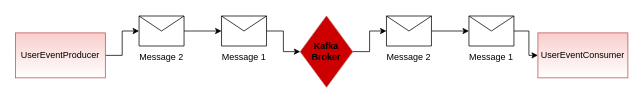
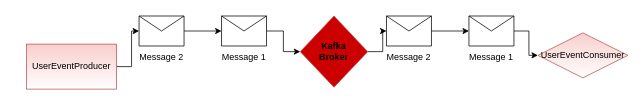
(327, 51) -> (334, 51)
(60, 55) -> (72, 66)
(583, 55) -> (583, 55)
